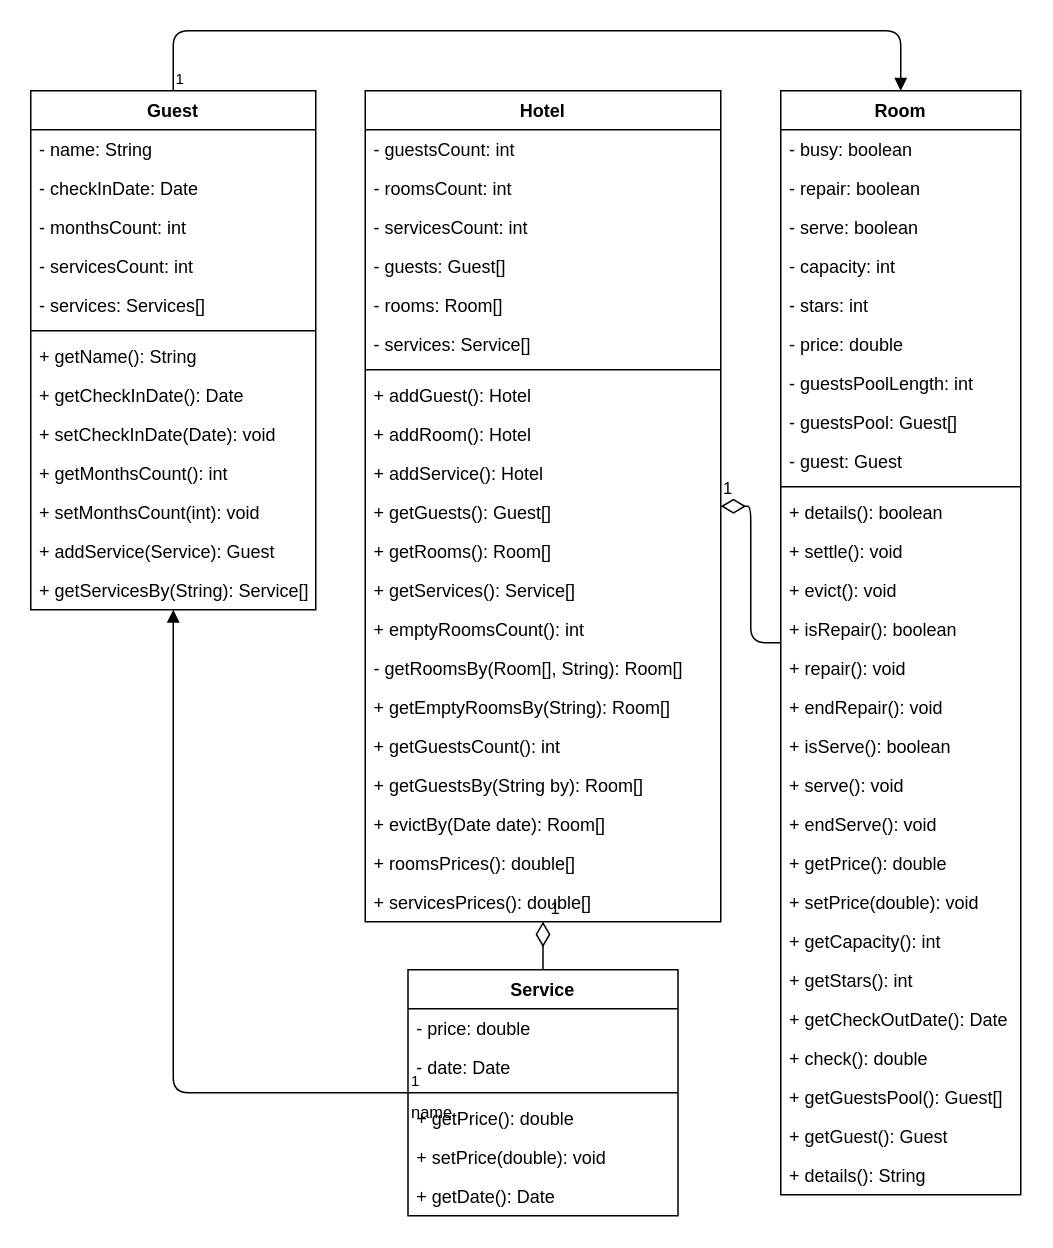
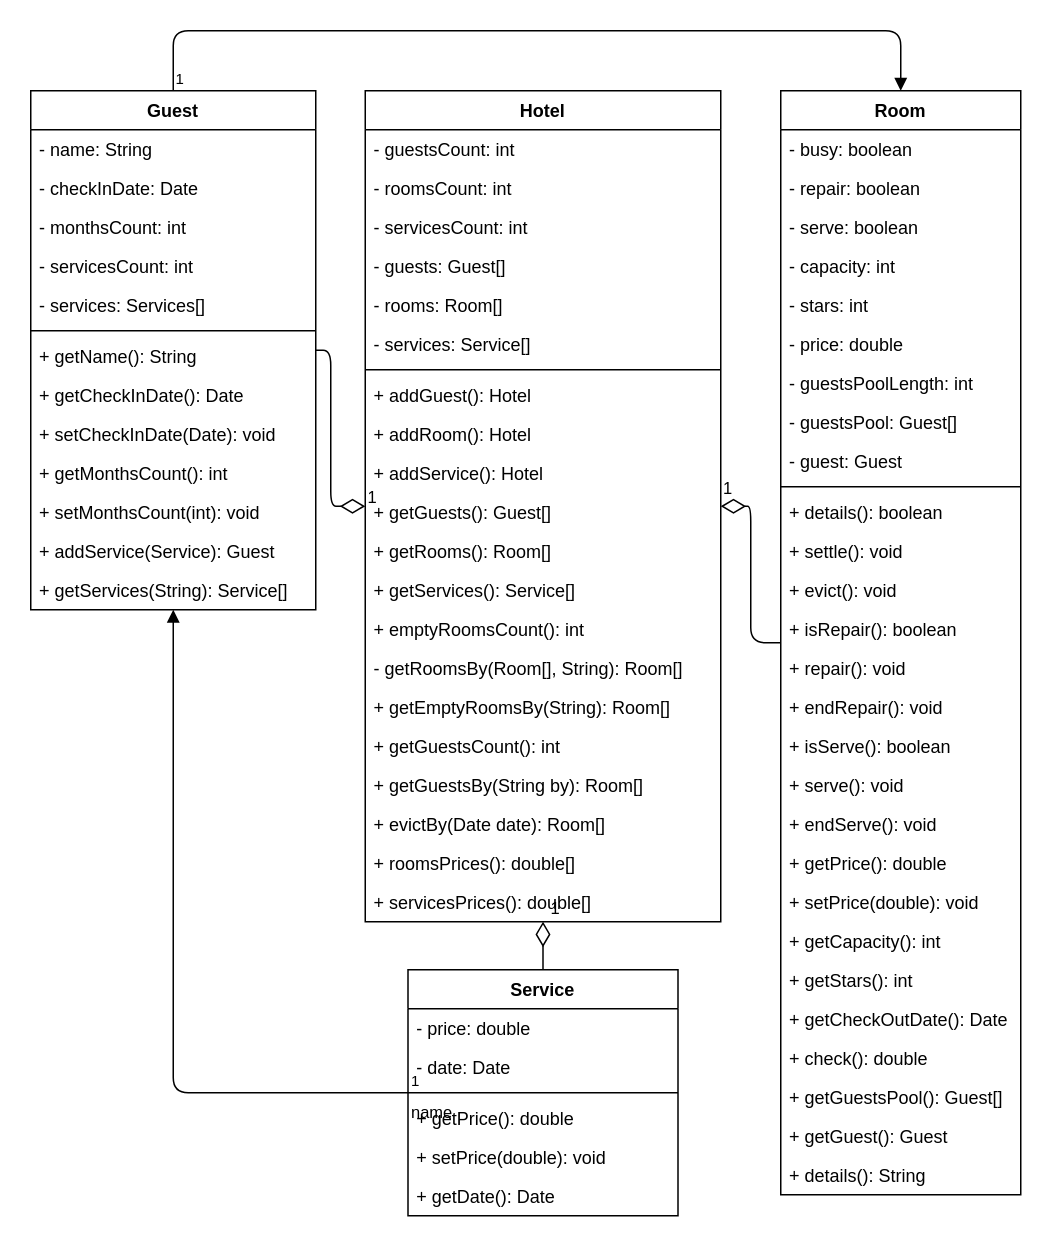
none -> (331, 427)
(196, 591) -> (186, 591)
